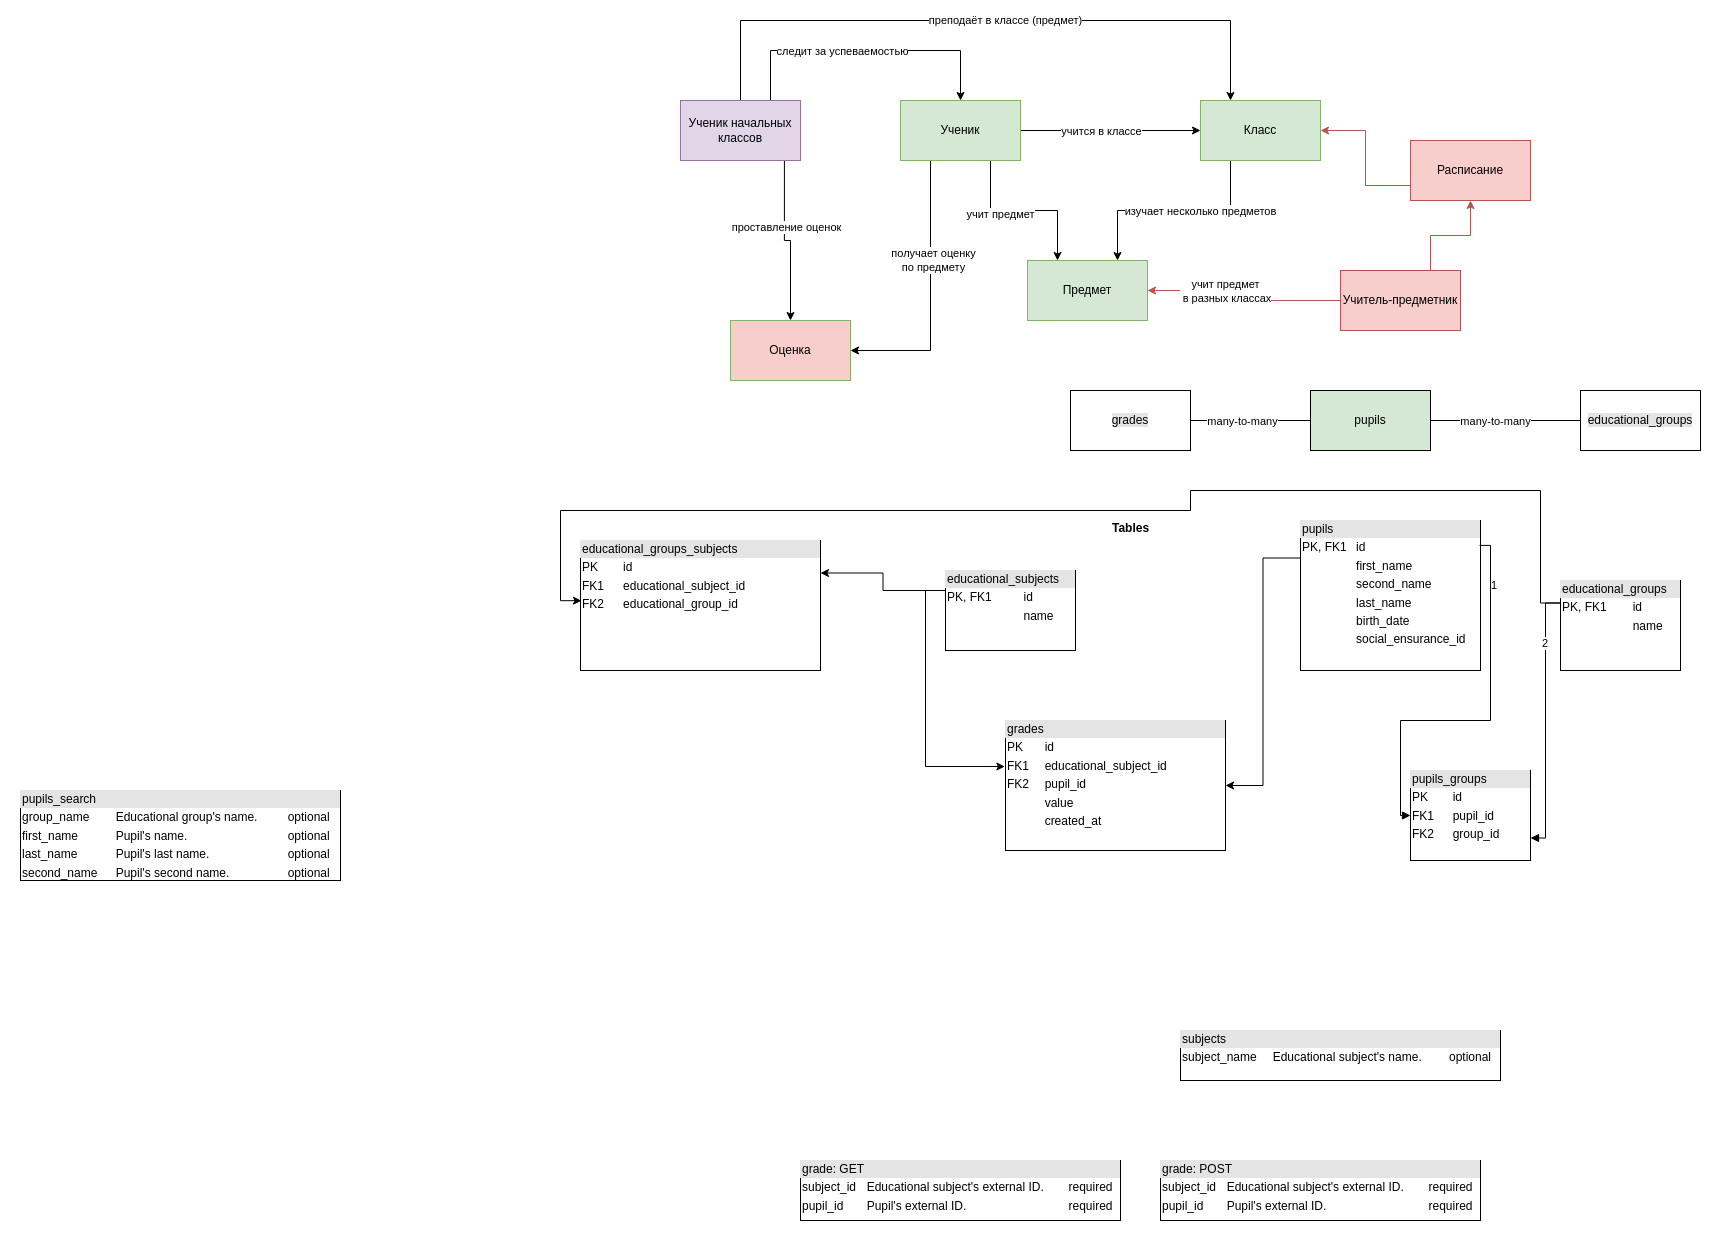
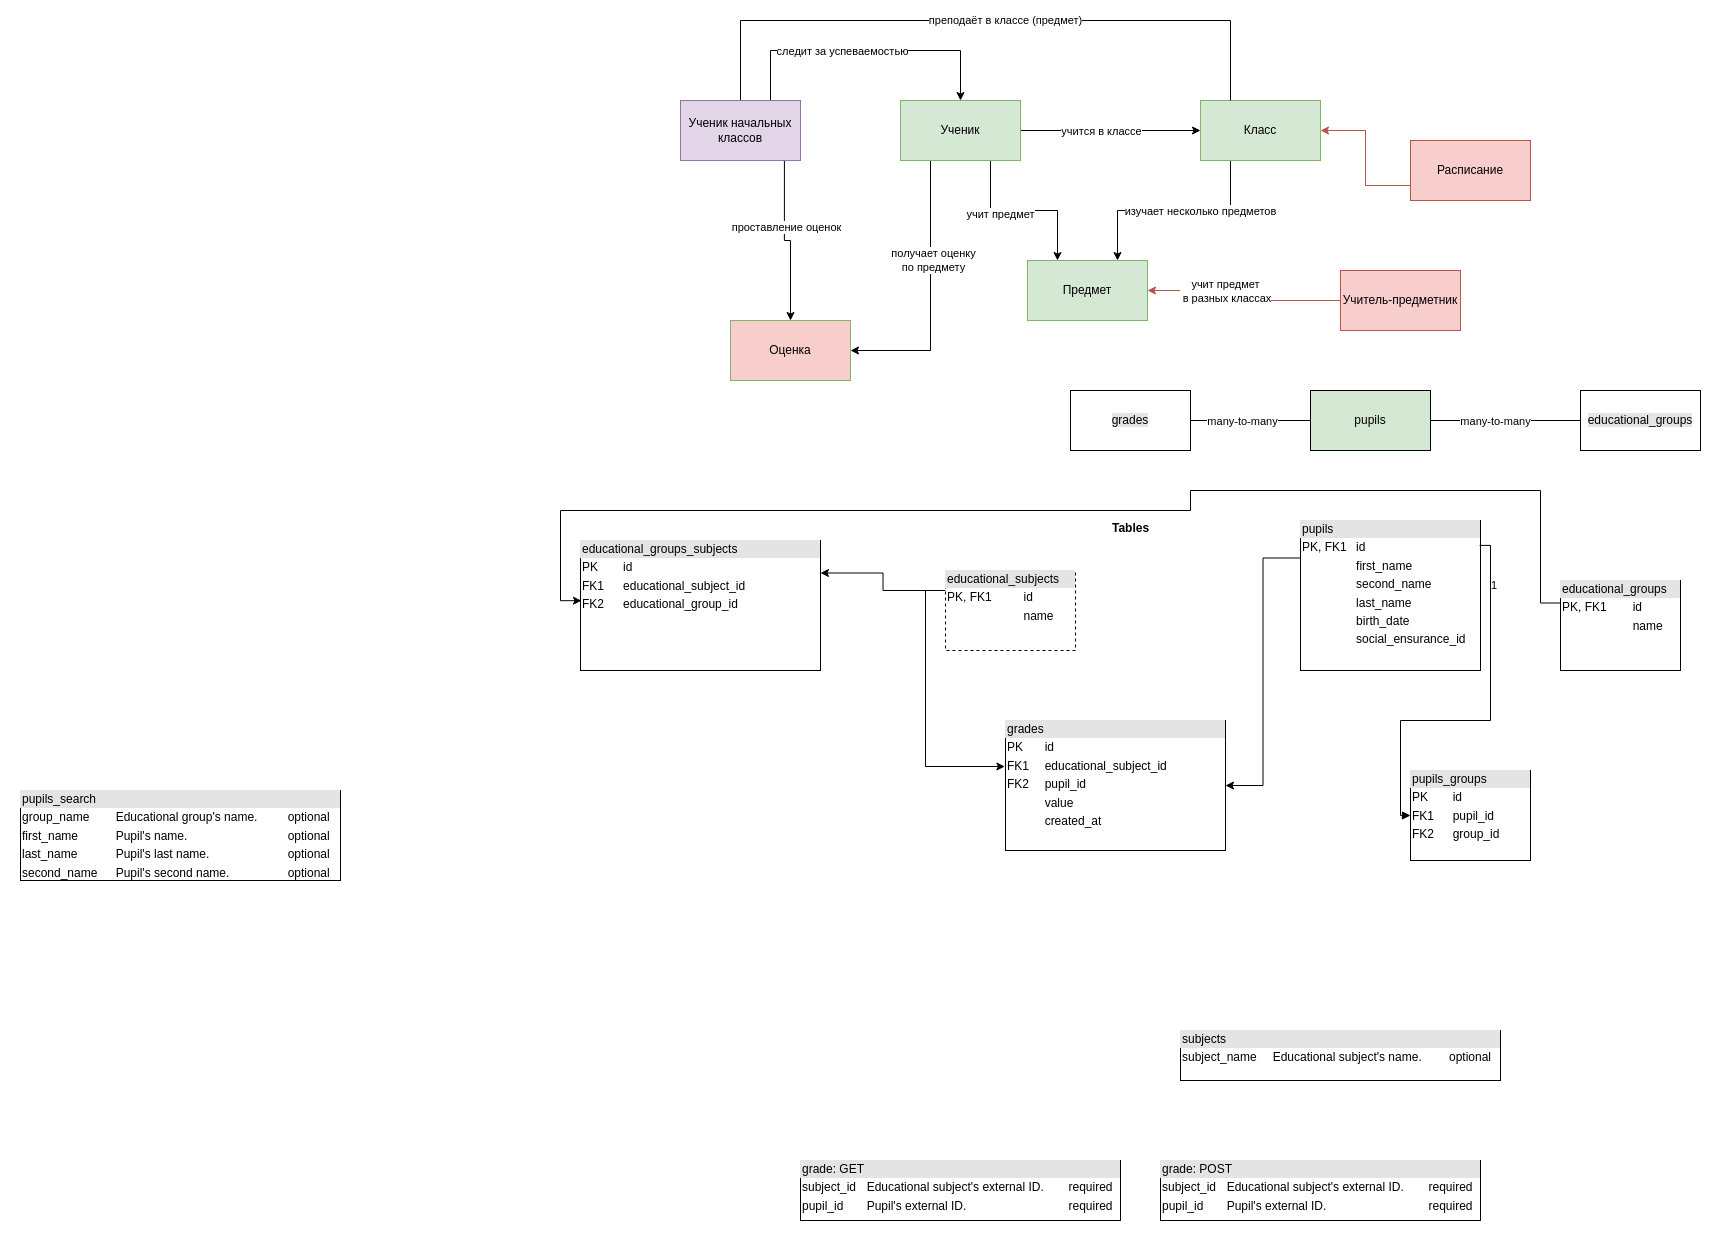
(1231, 92) -> (1231, 95)
(1447, 236) -> none
(1011, 611) -> (1011, 611)
(1546, 724) -> none
